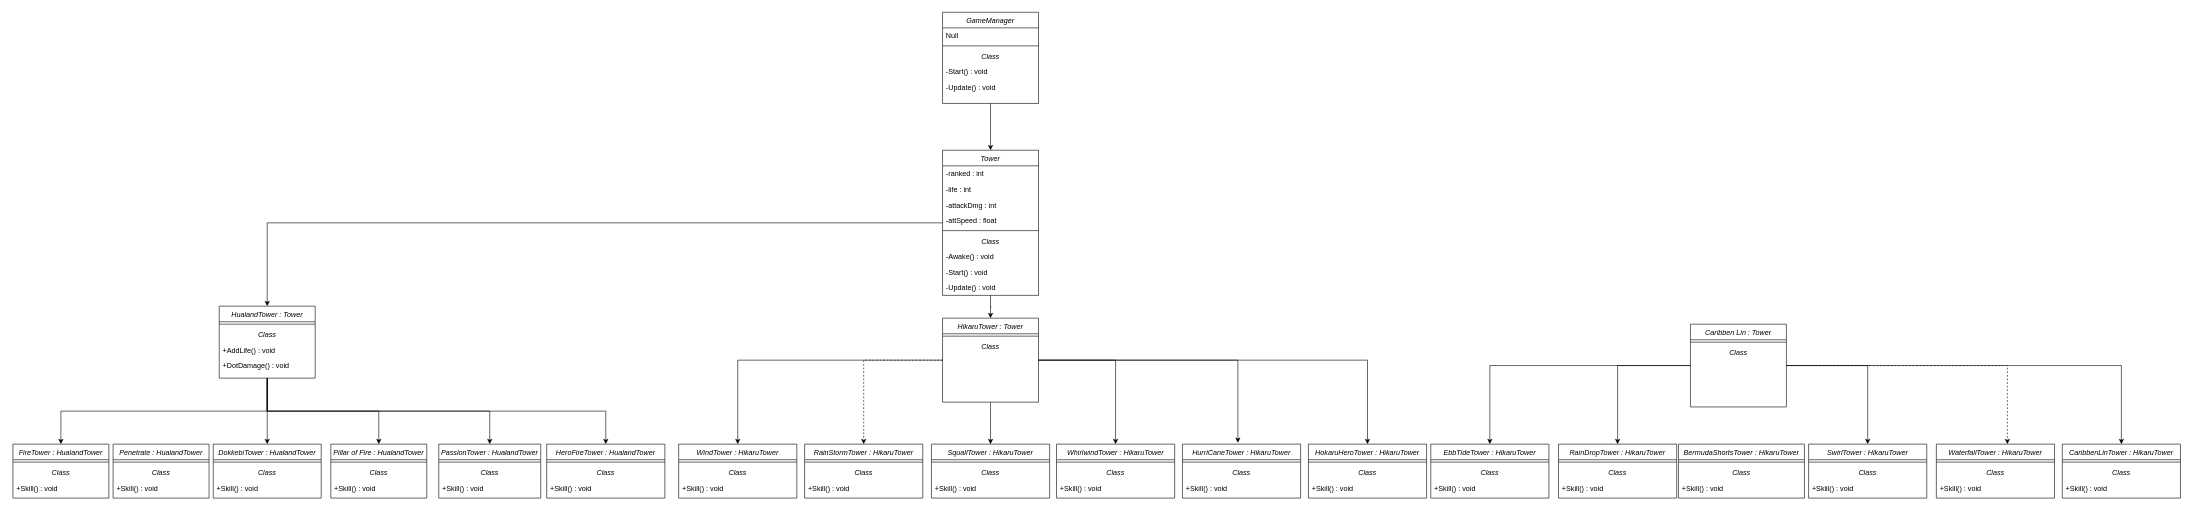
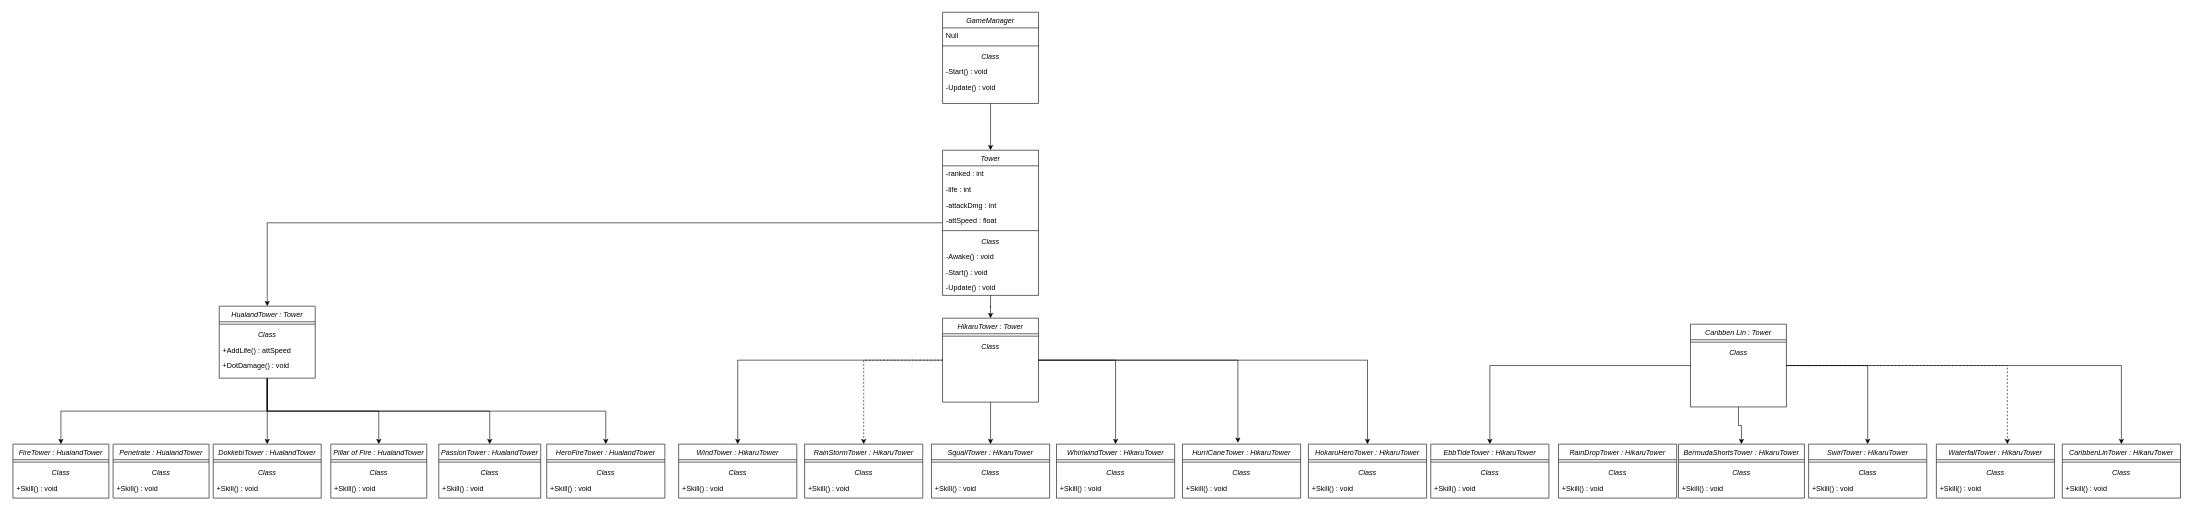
(252, 350) -> (261, 350)
(1618, 403) -> none
none -> (1739, 426)
